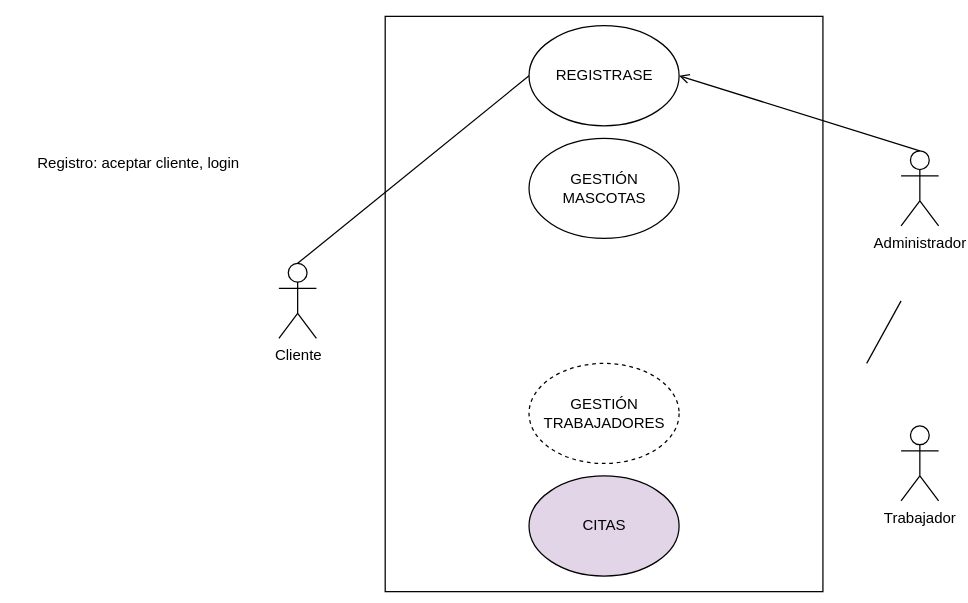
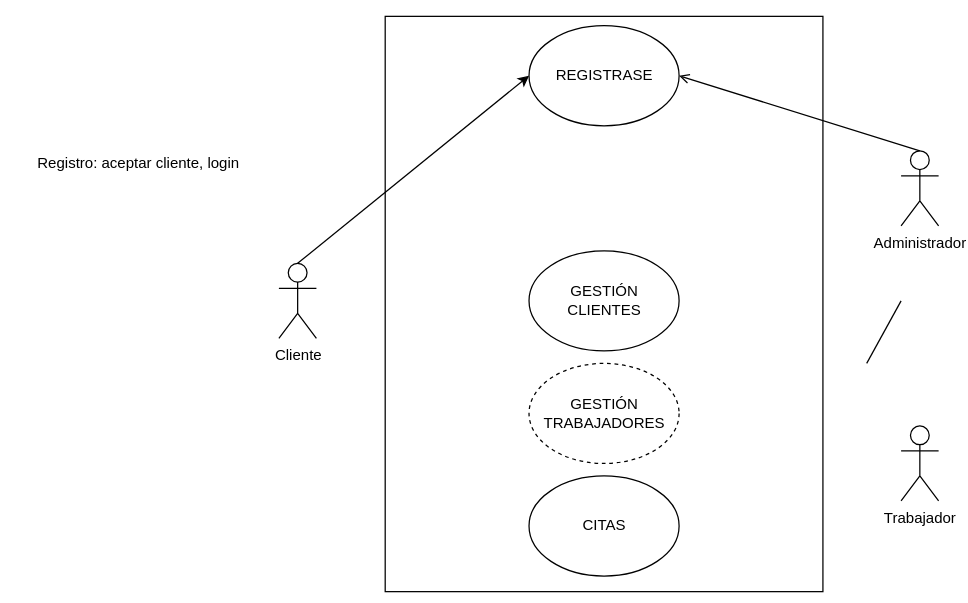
(525, 79) -> (522, 81)
(604, 188) -> none
none -> (604, 301)
(604, 526) -> (604, 526)
